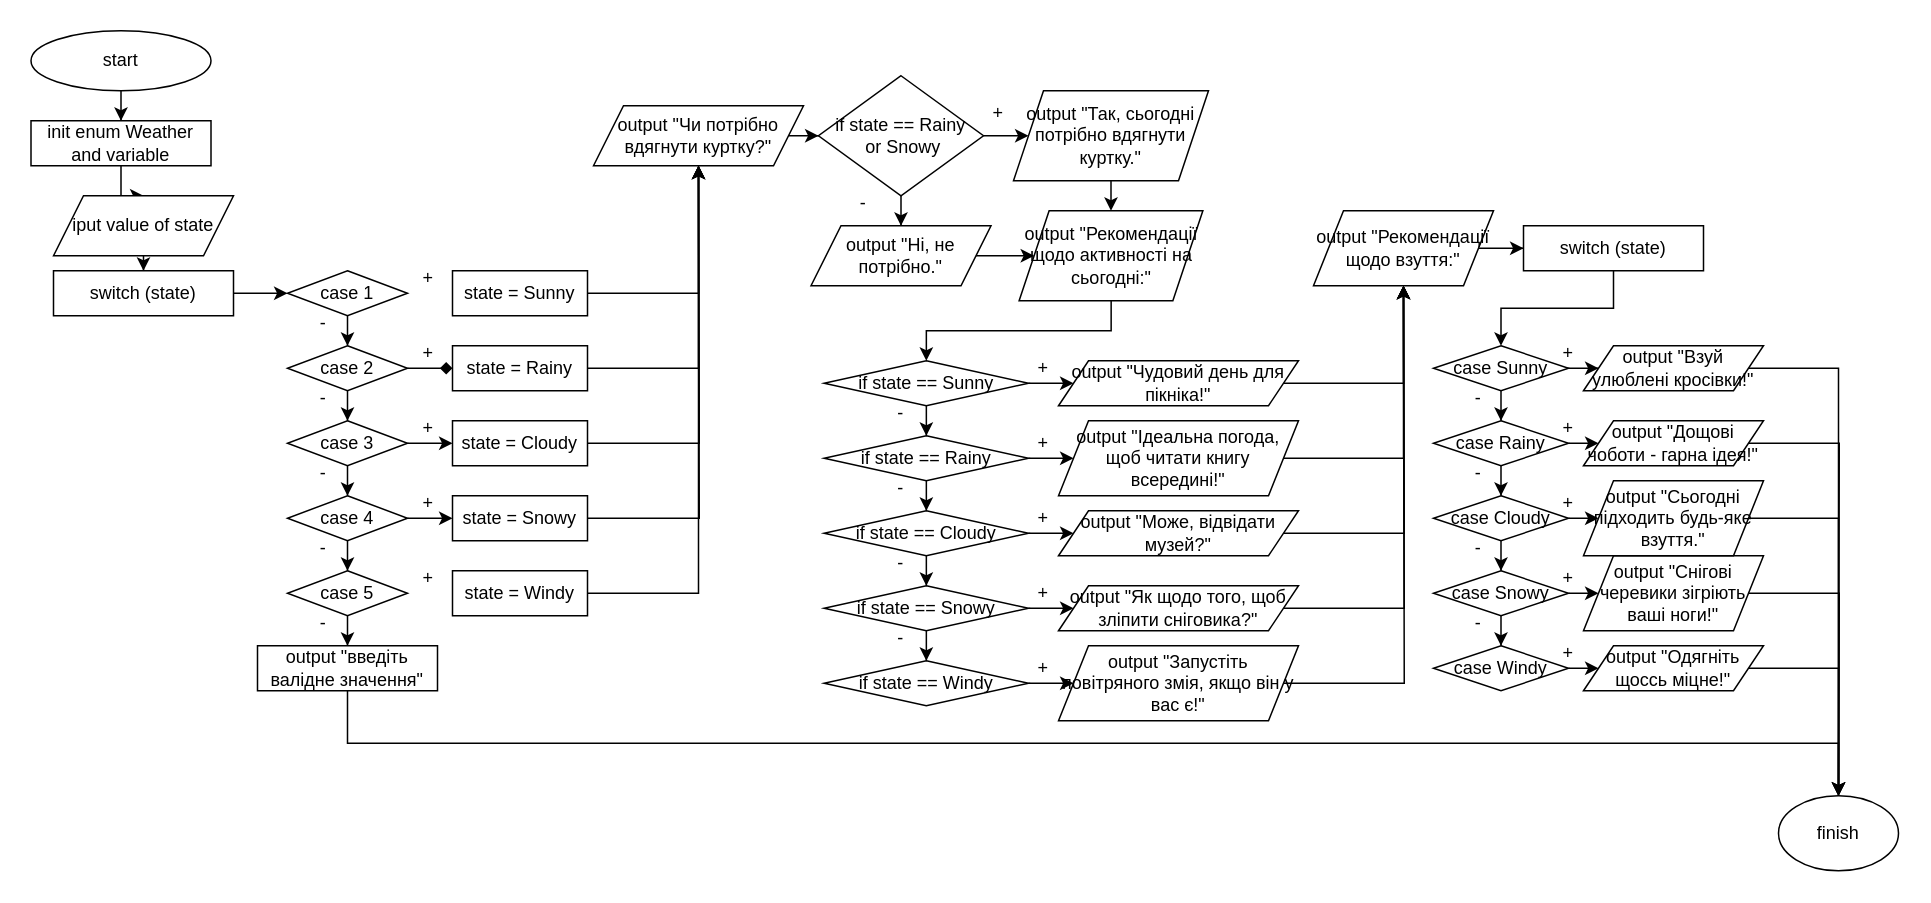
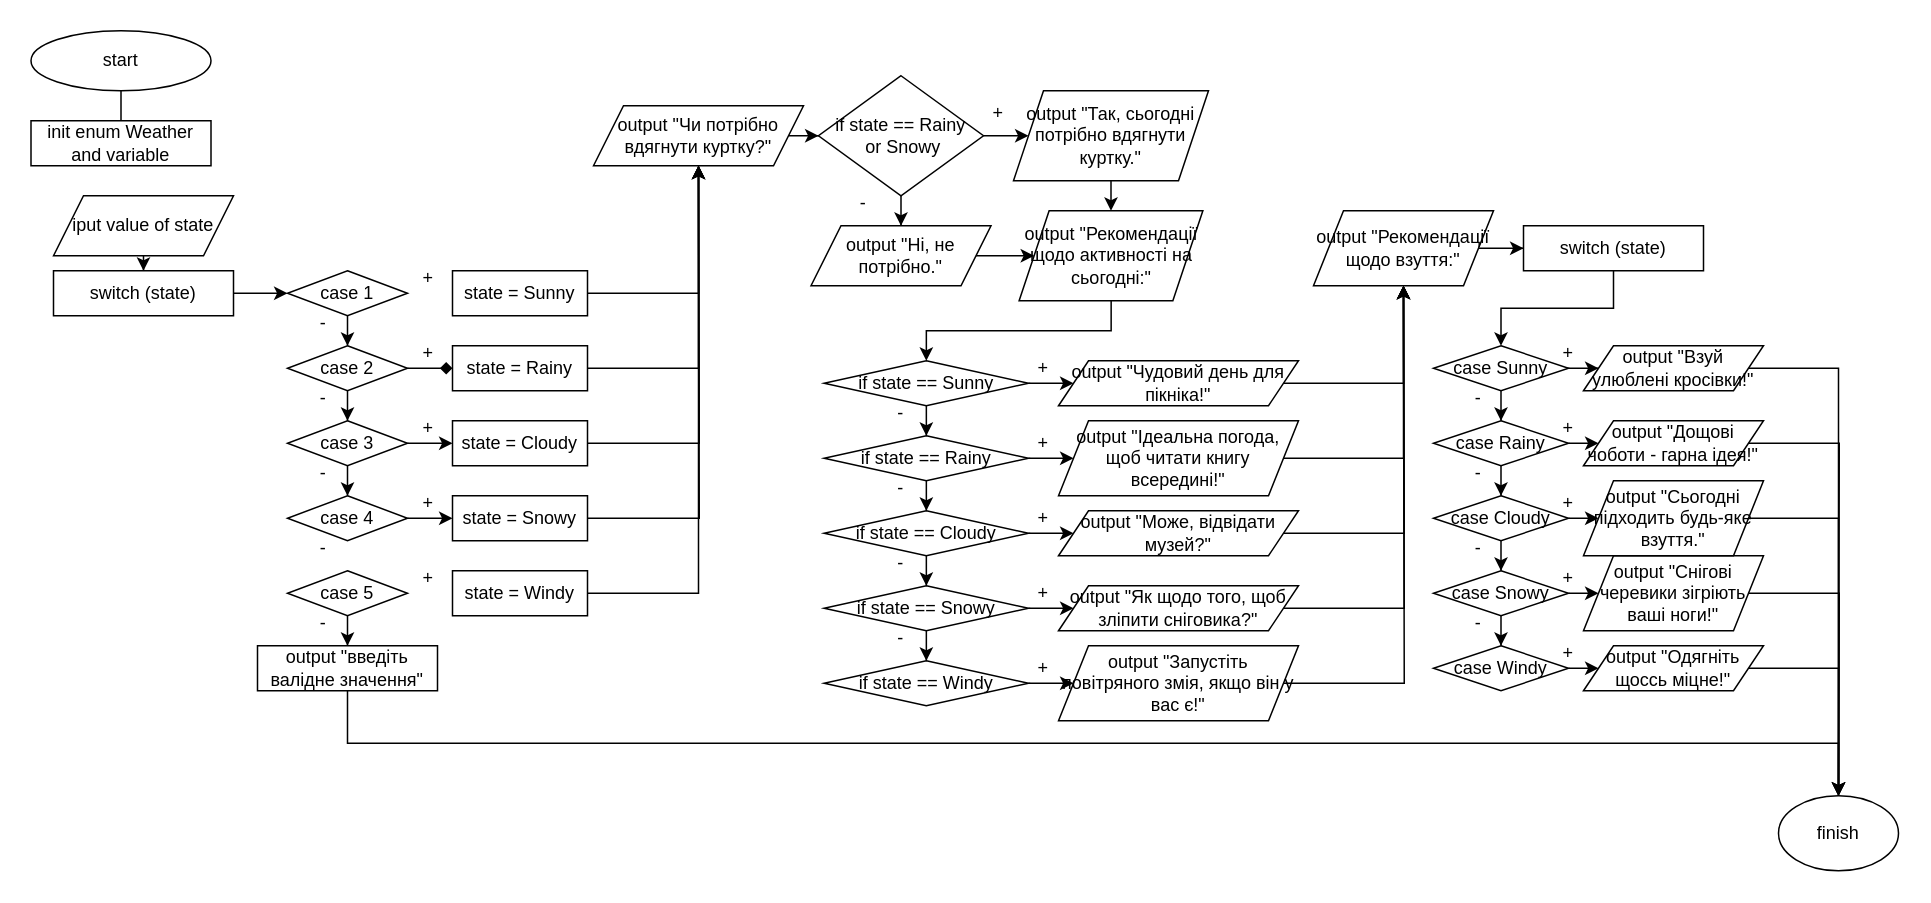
(121, 109) -> (121, 113)
(121, 182) -> none
(347, 561) -> none
